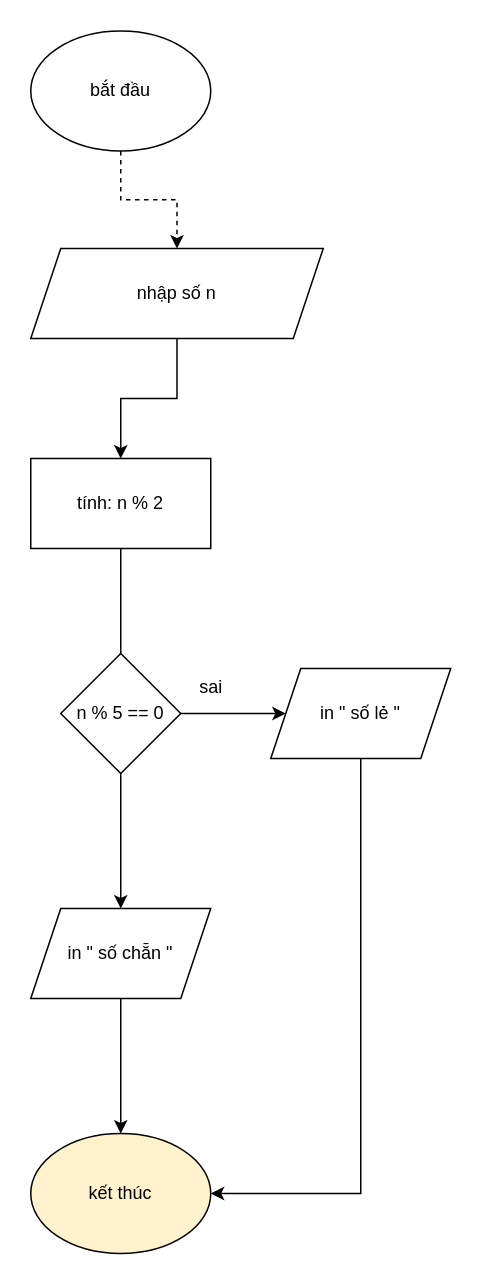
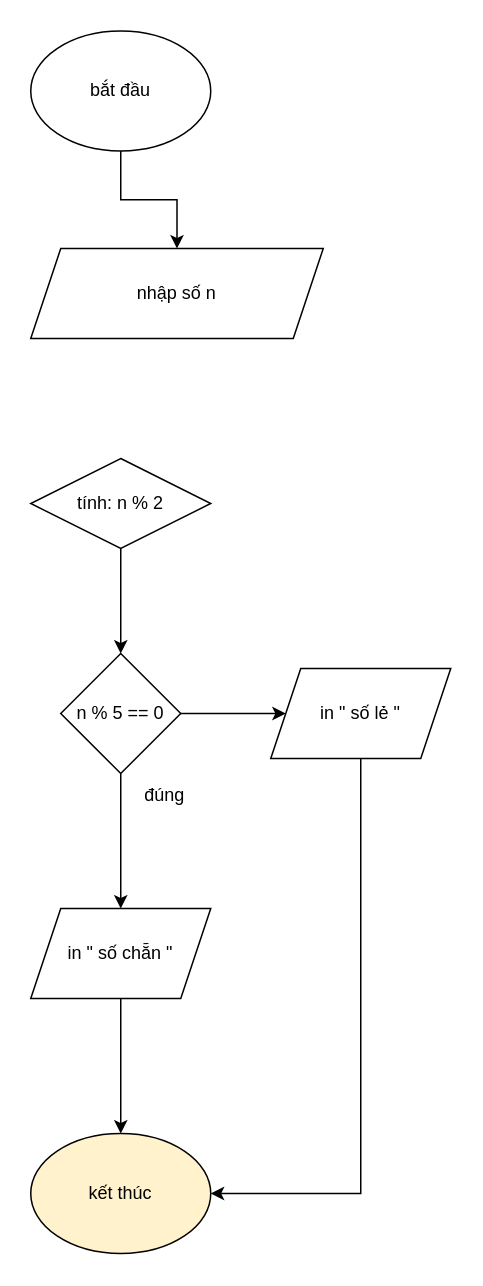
(145, 200) -> (145, 200)
(154, 398) -> none
(121, 503) -> (121, 503)
(121, 646) -> (121, 642)
(211, 688) -> none
none -> (164, 796)
